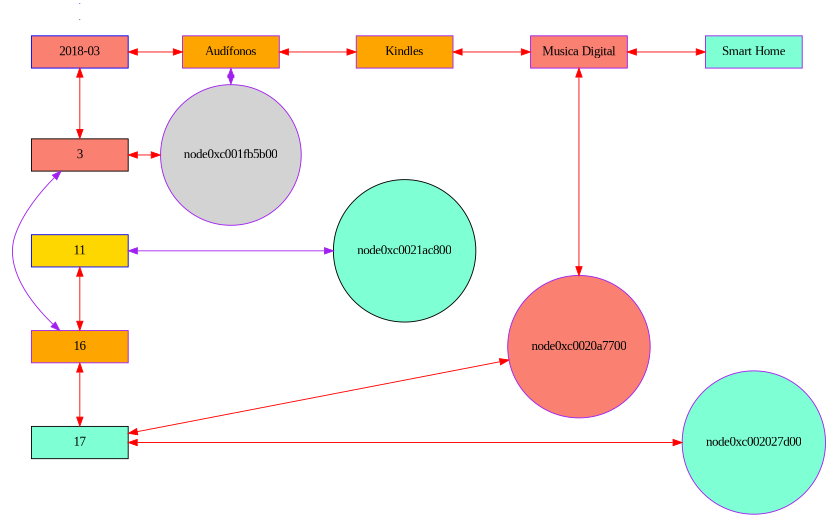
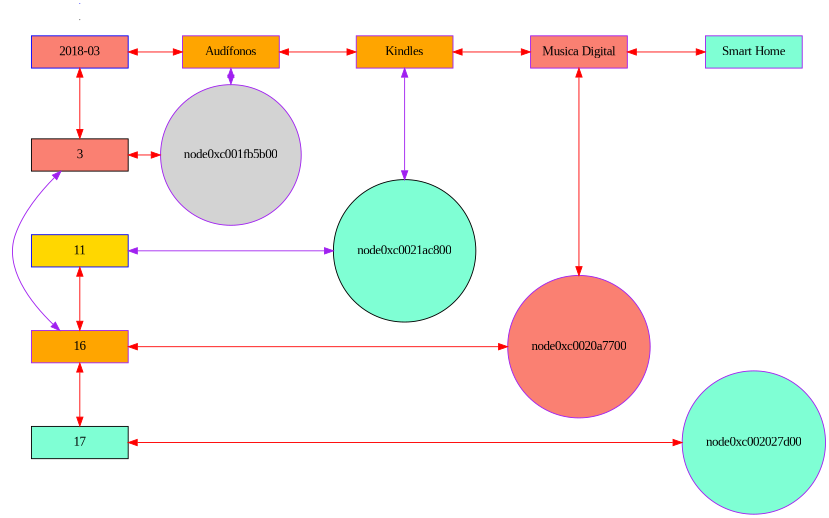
none -> (405, 124)
(319, 397) -> (318, 347)
